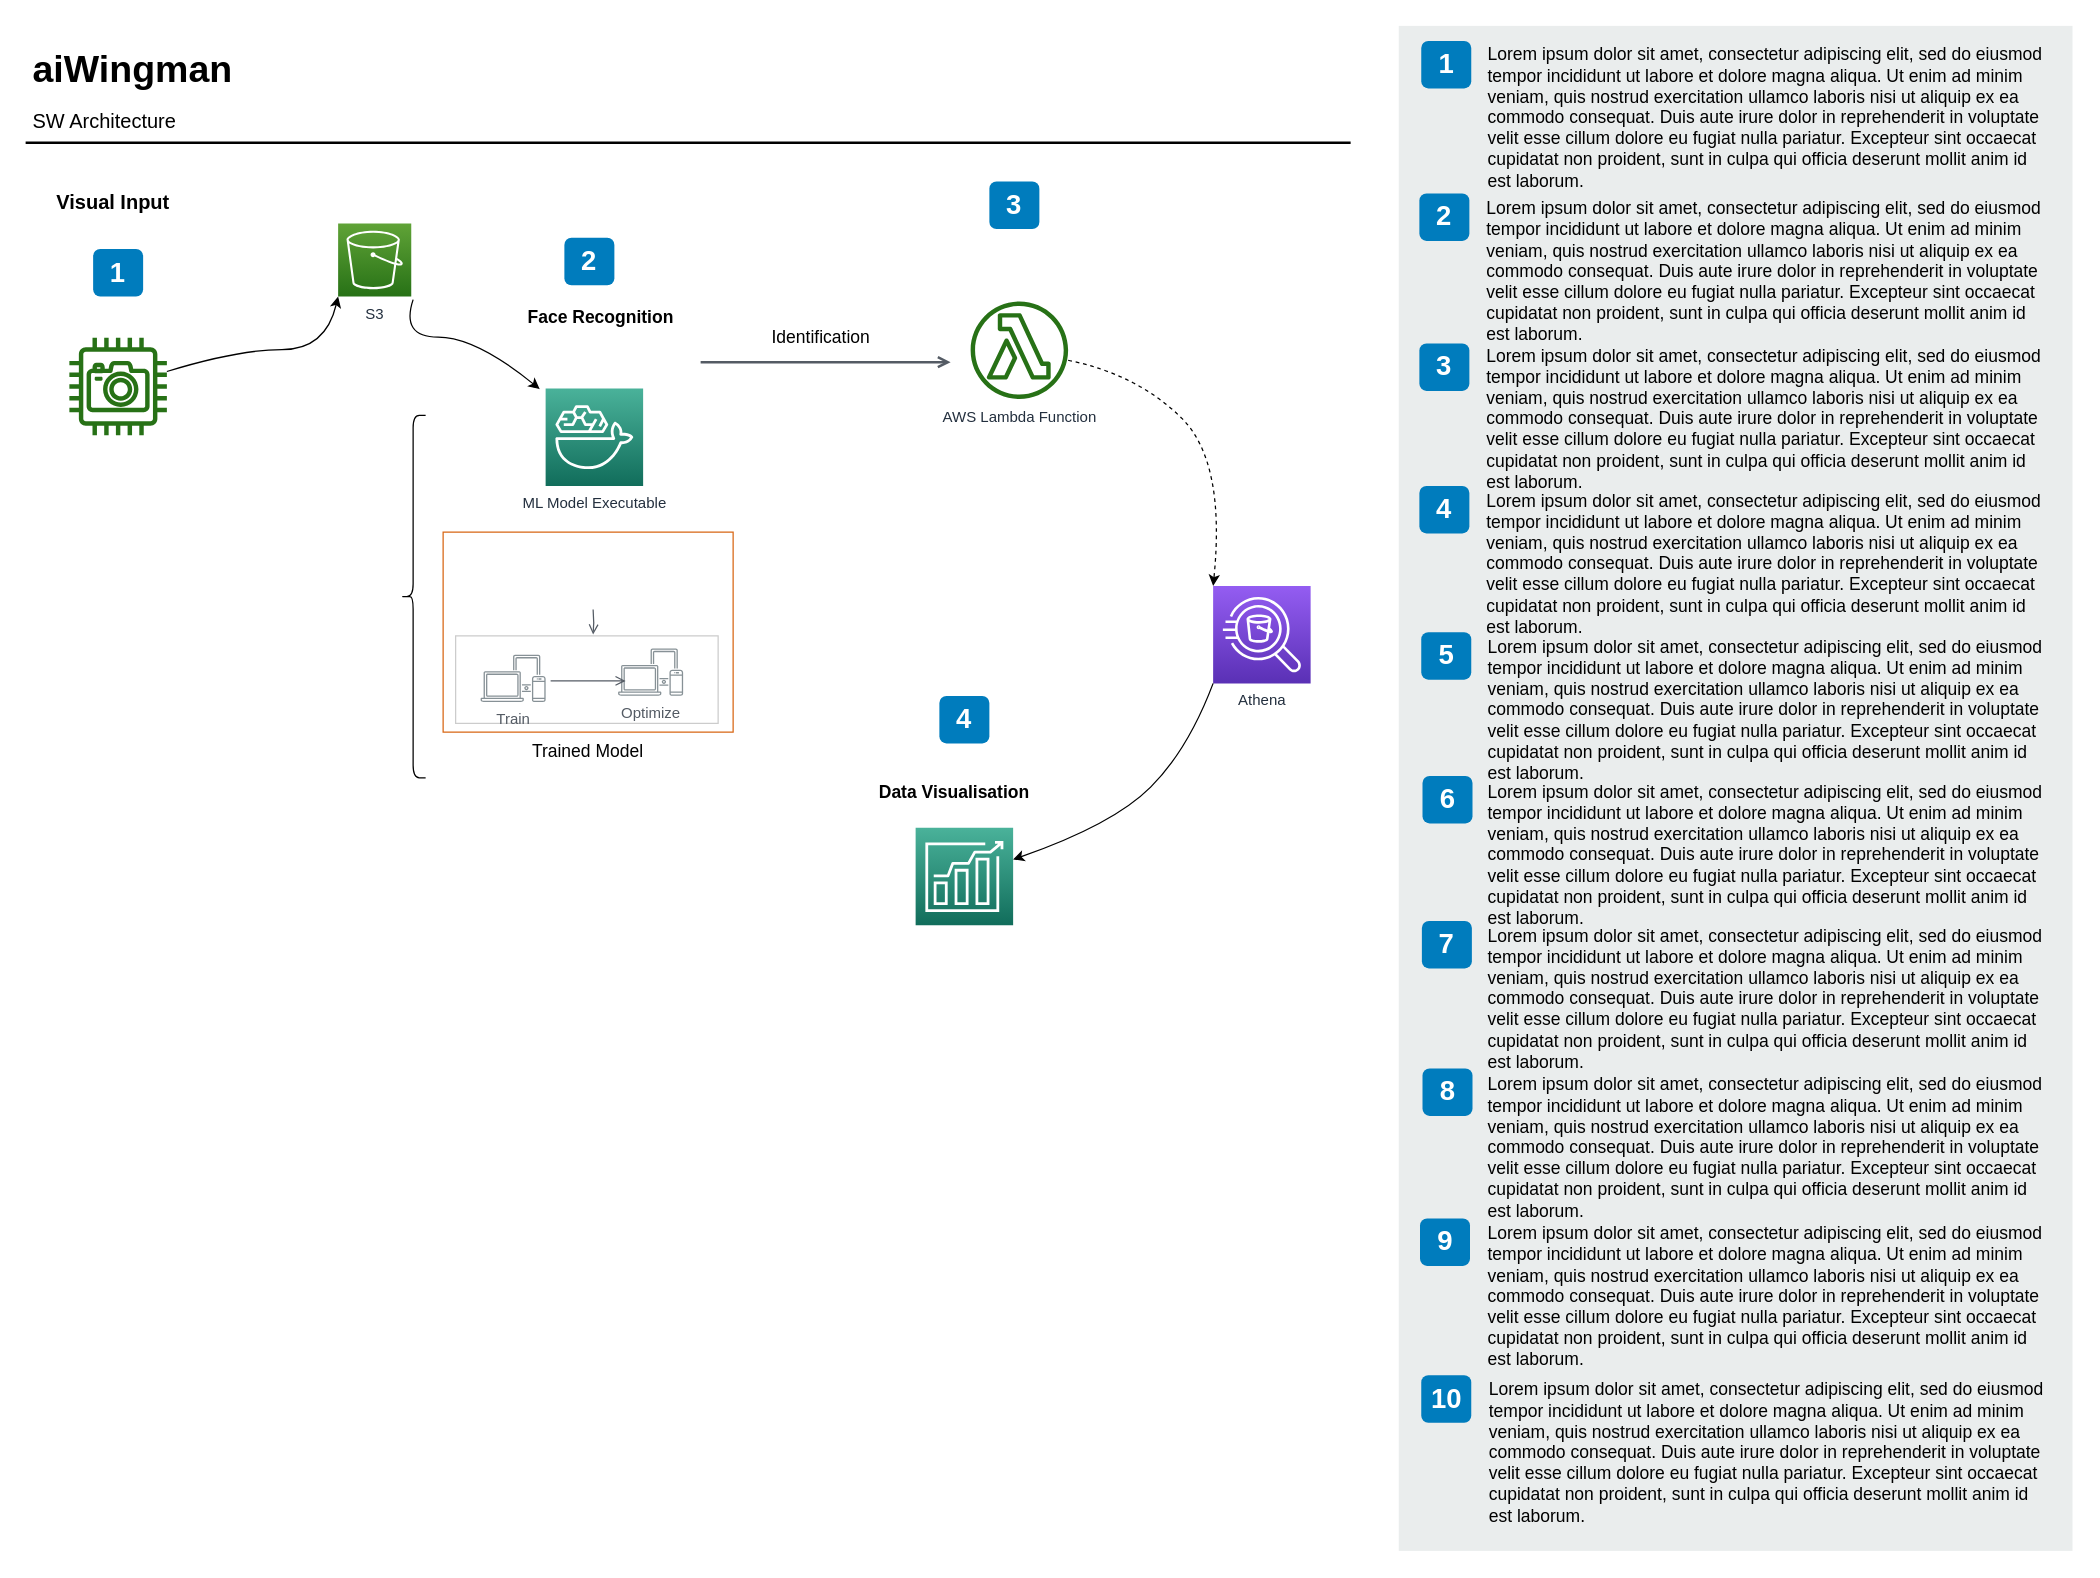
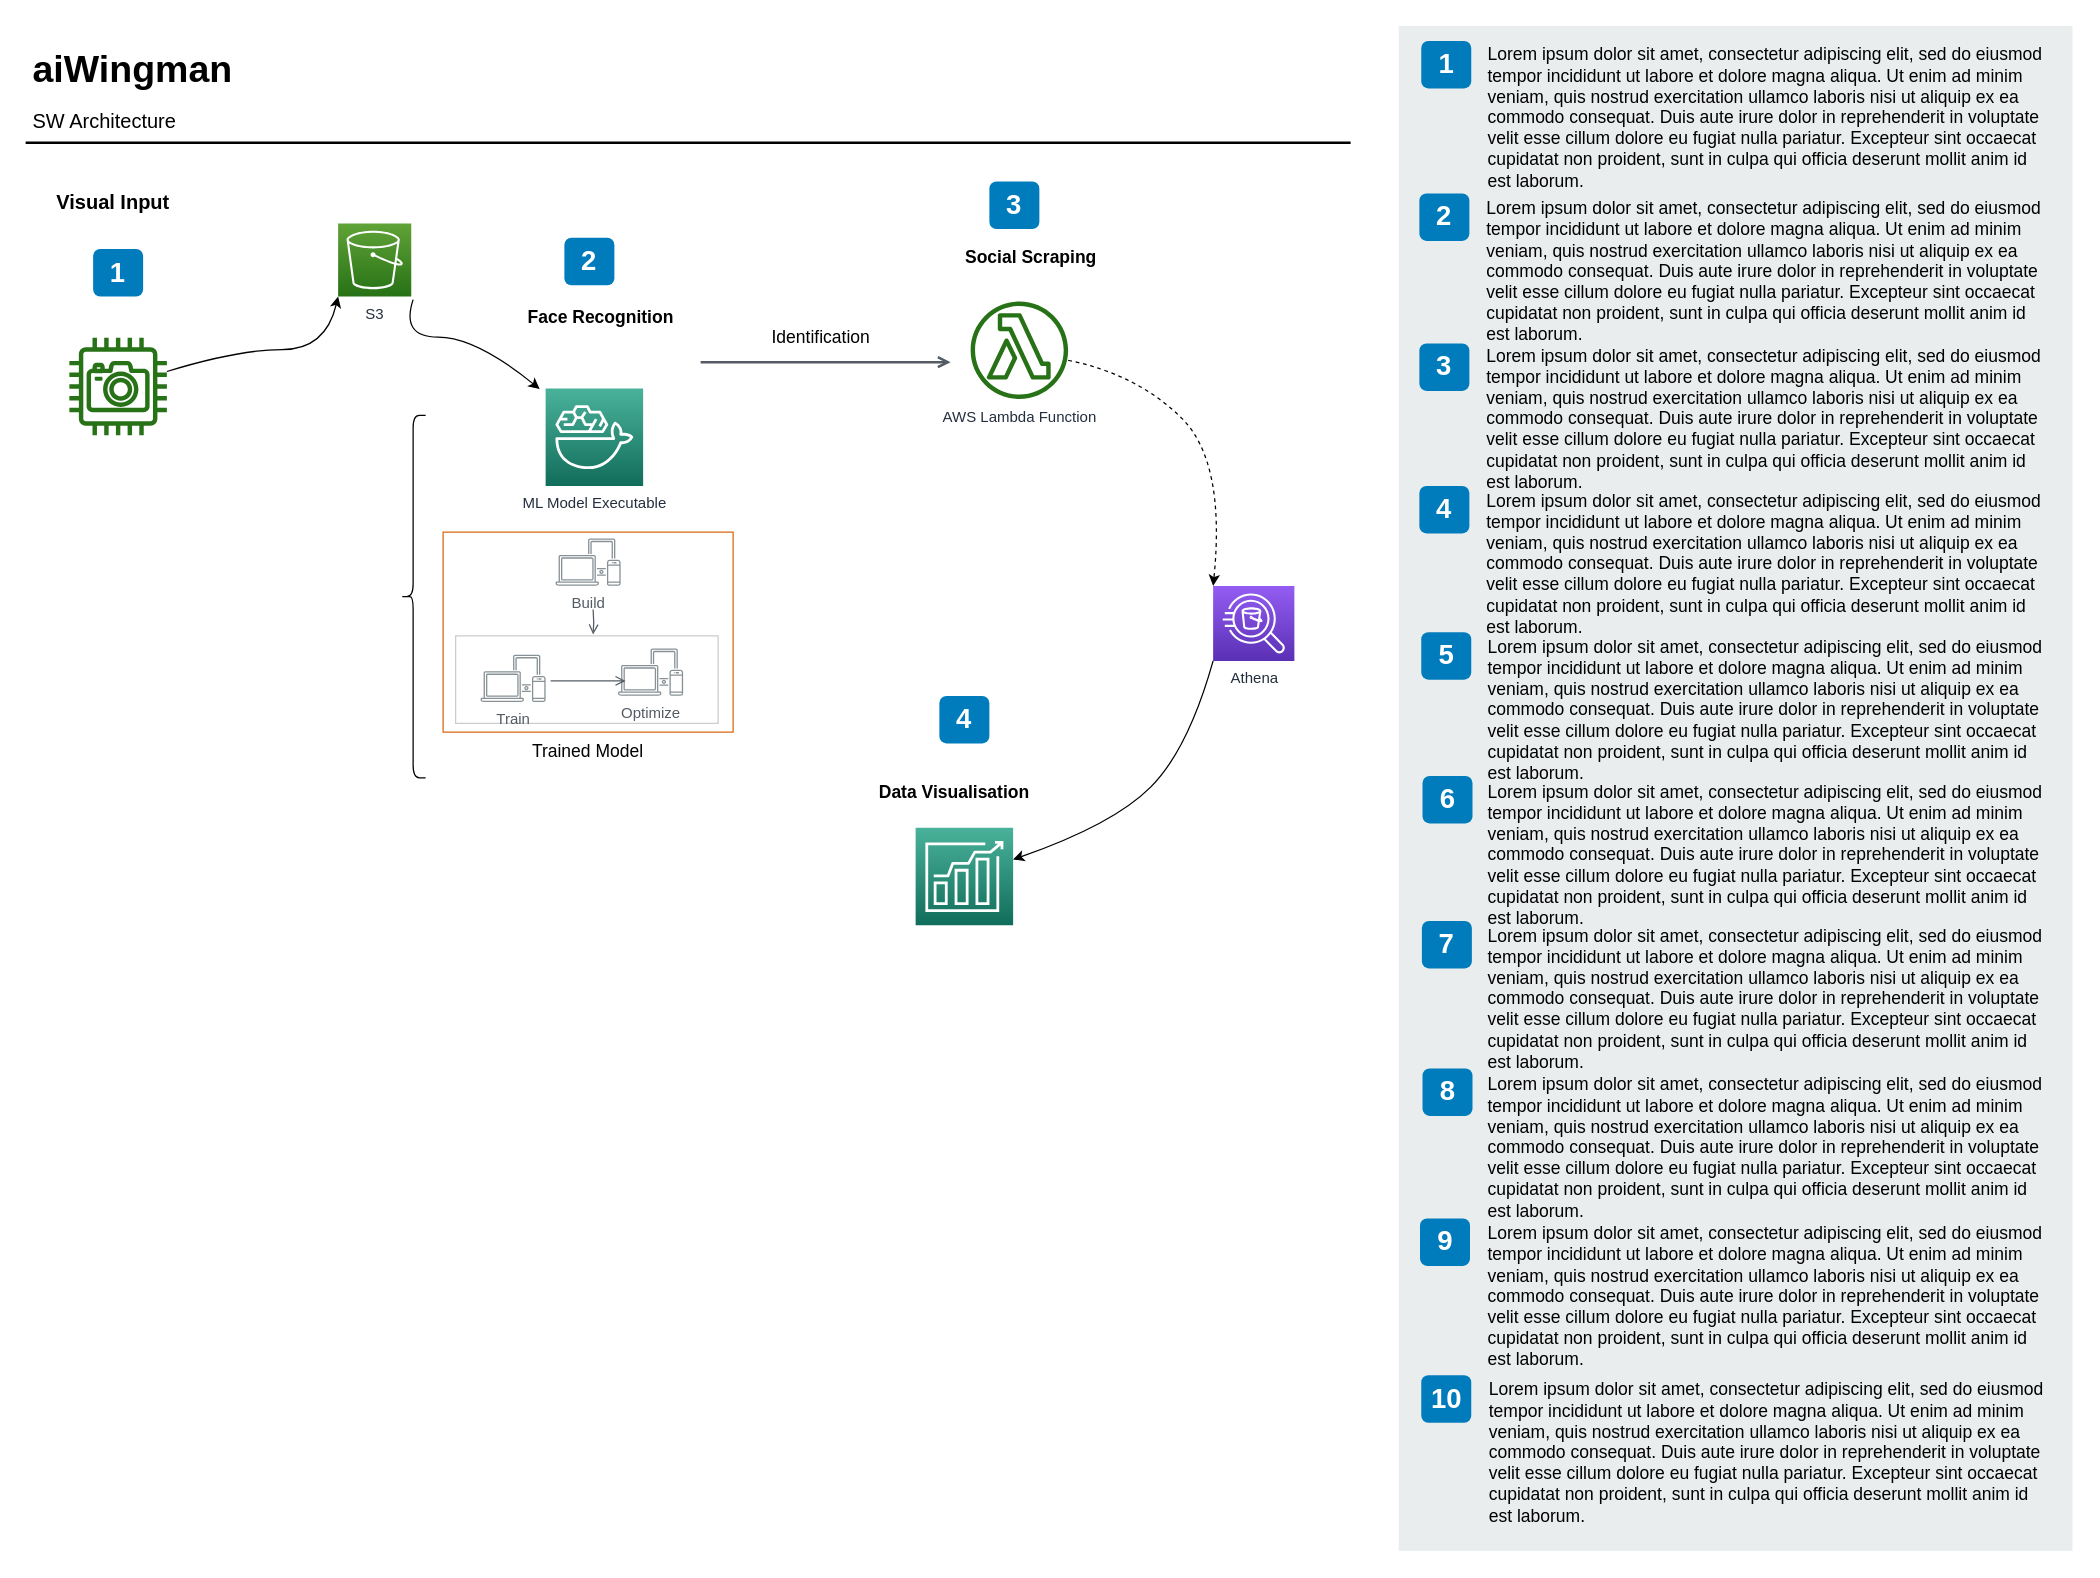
none -> (1044, 255)
none -> (588, 562)
(1262, 634) -> (1254, 623)
